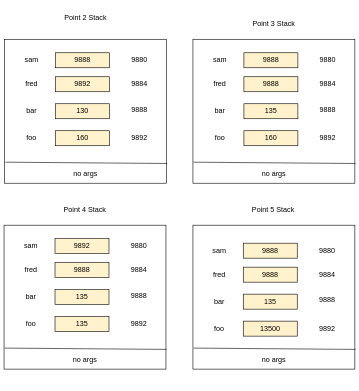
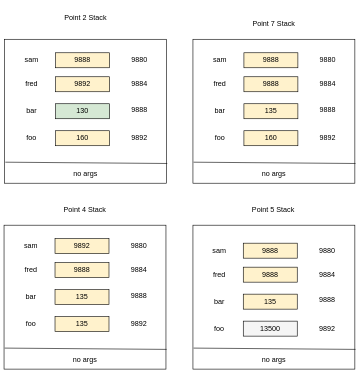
(274, 24) -> (274, 24)
(83, 111) -> (83, 111)
(270, 329) -> (270, 329)
